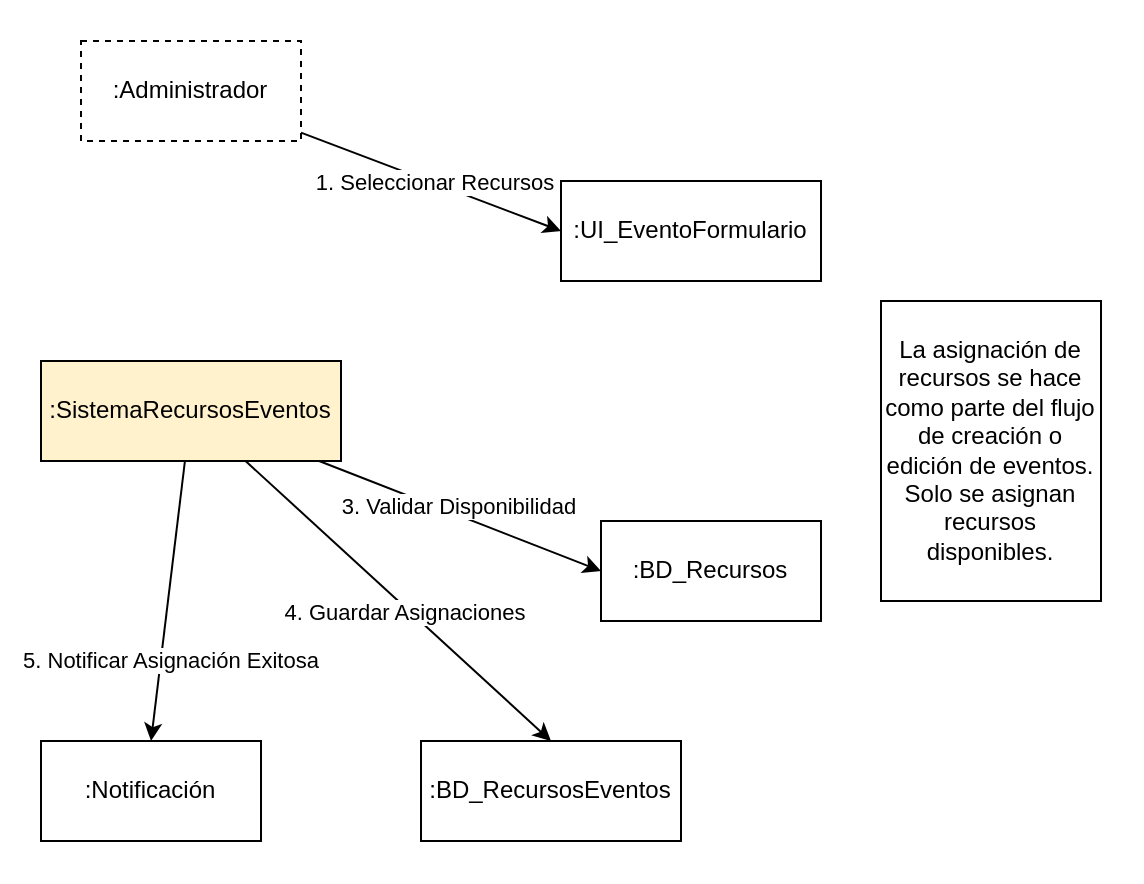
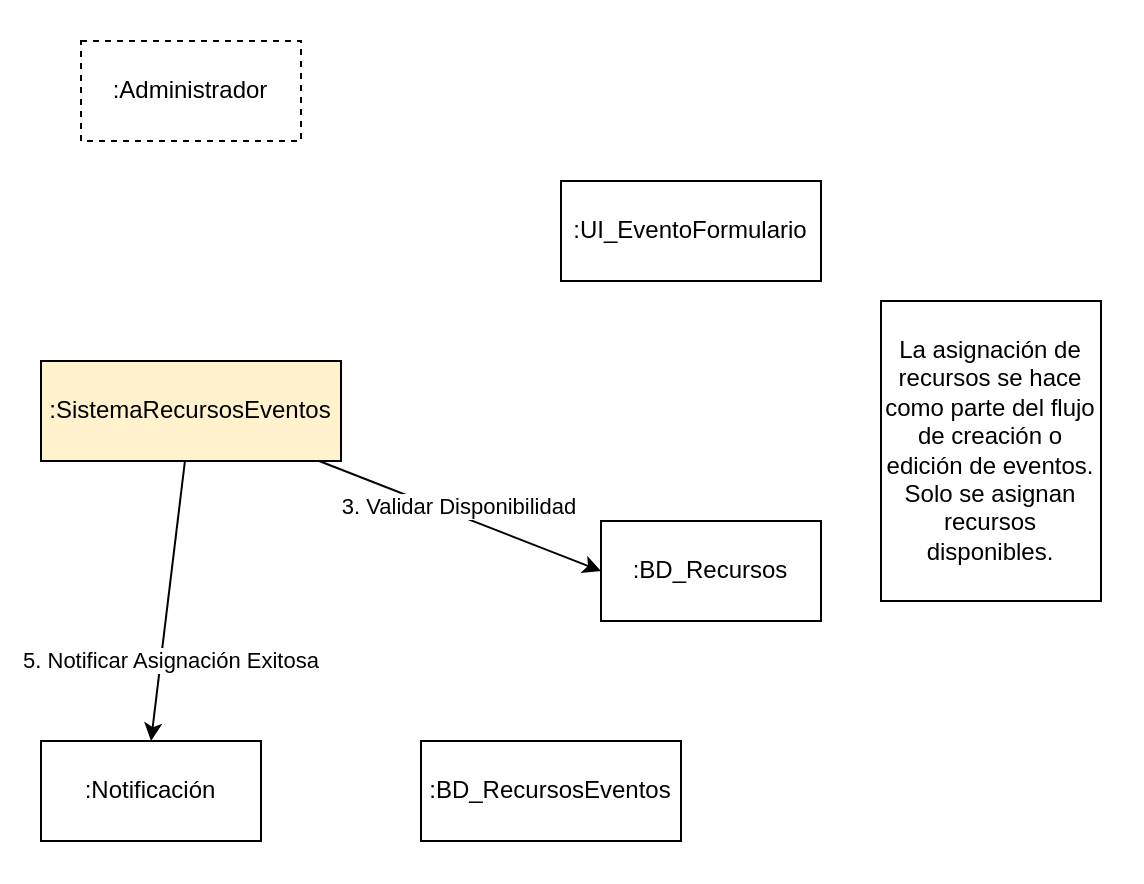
(376, 161) -> none
(393, 596) -> none
